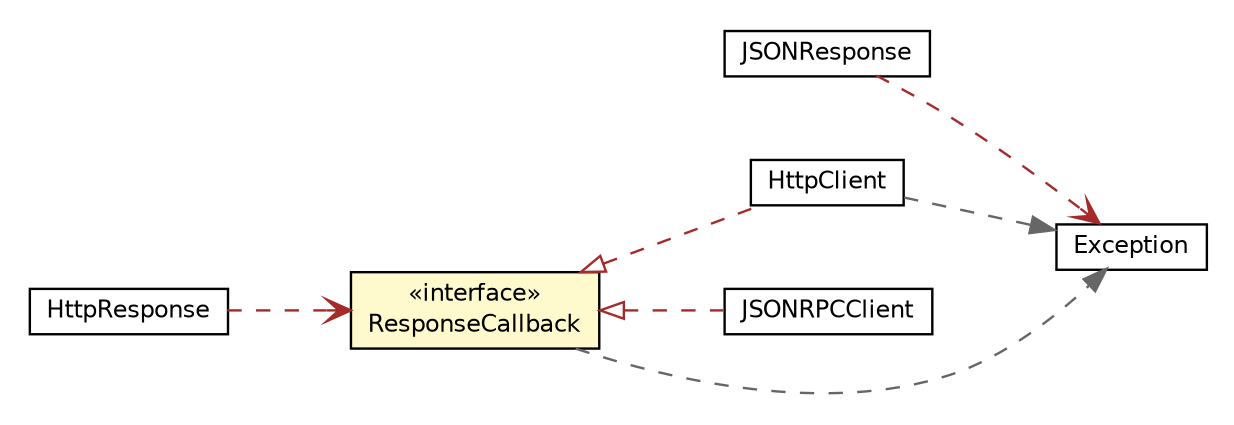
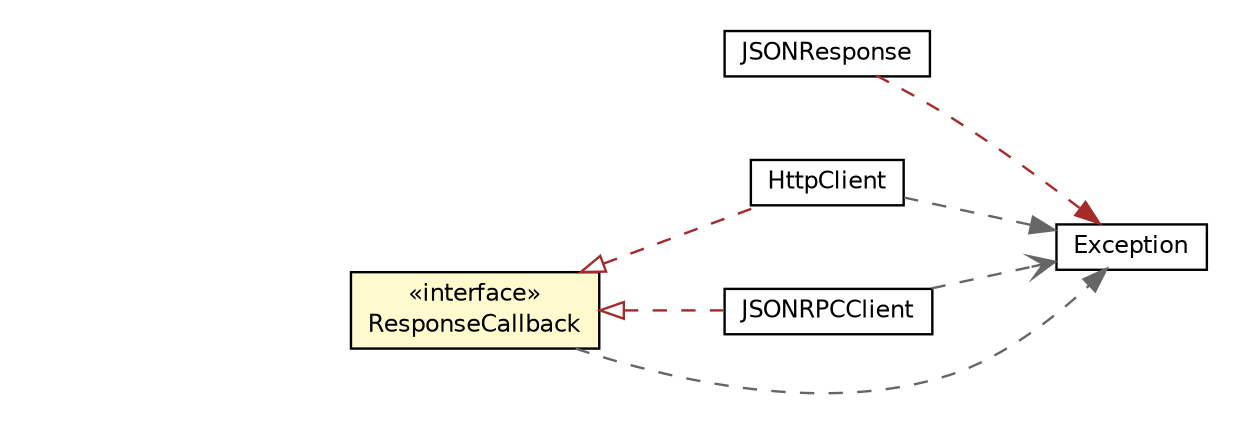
(981, 137) -> (981, 137)
none -> (981, 278)
(128, 310) -> none
